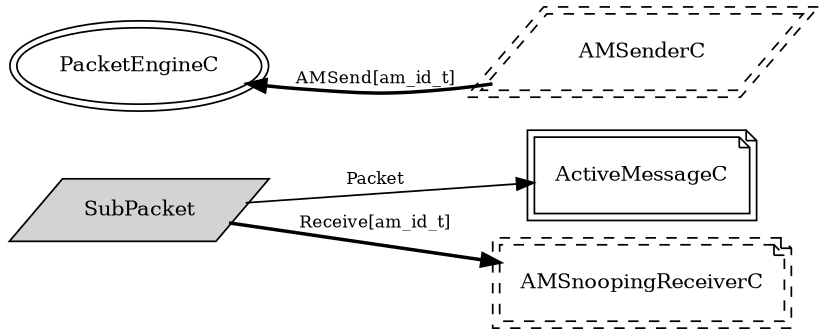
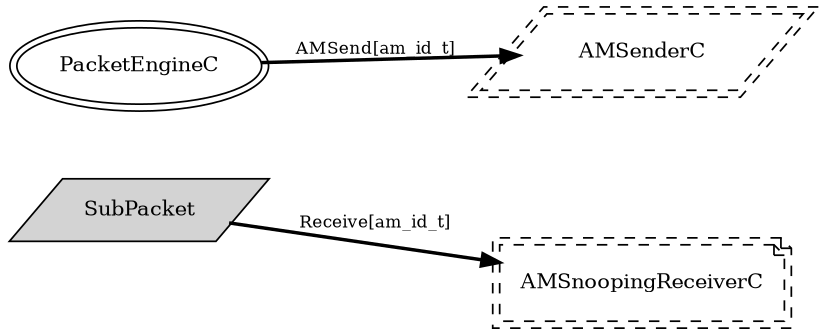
(379, 93) -> (381, 59)
(642, 175) -> none
